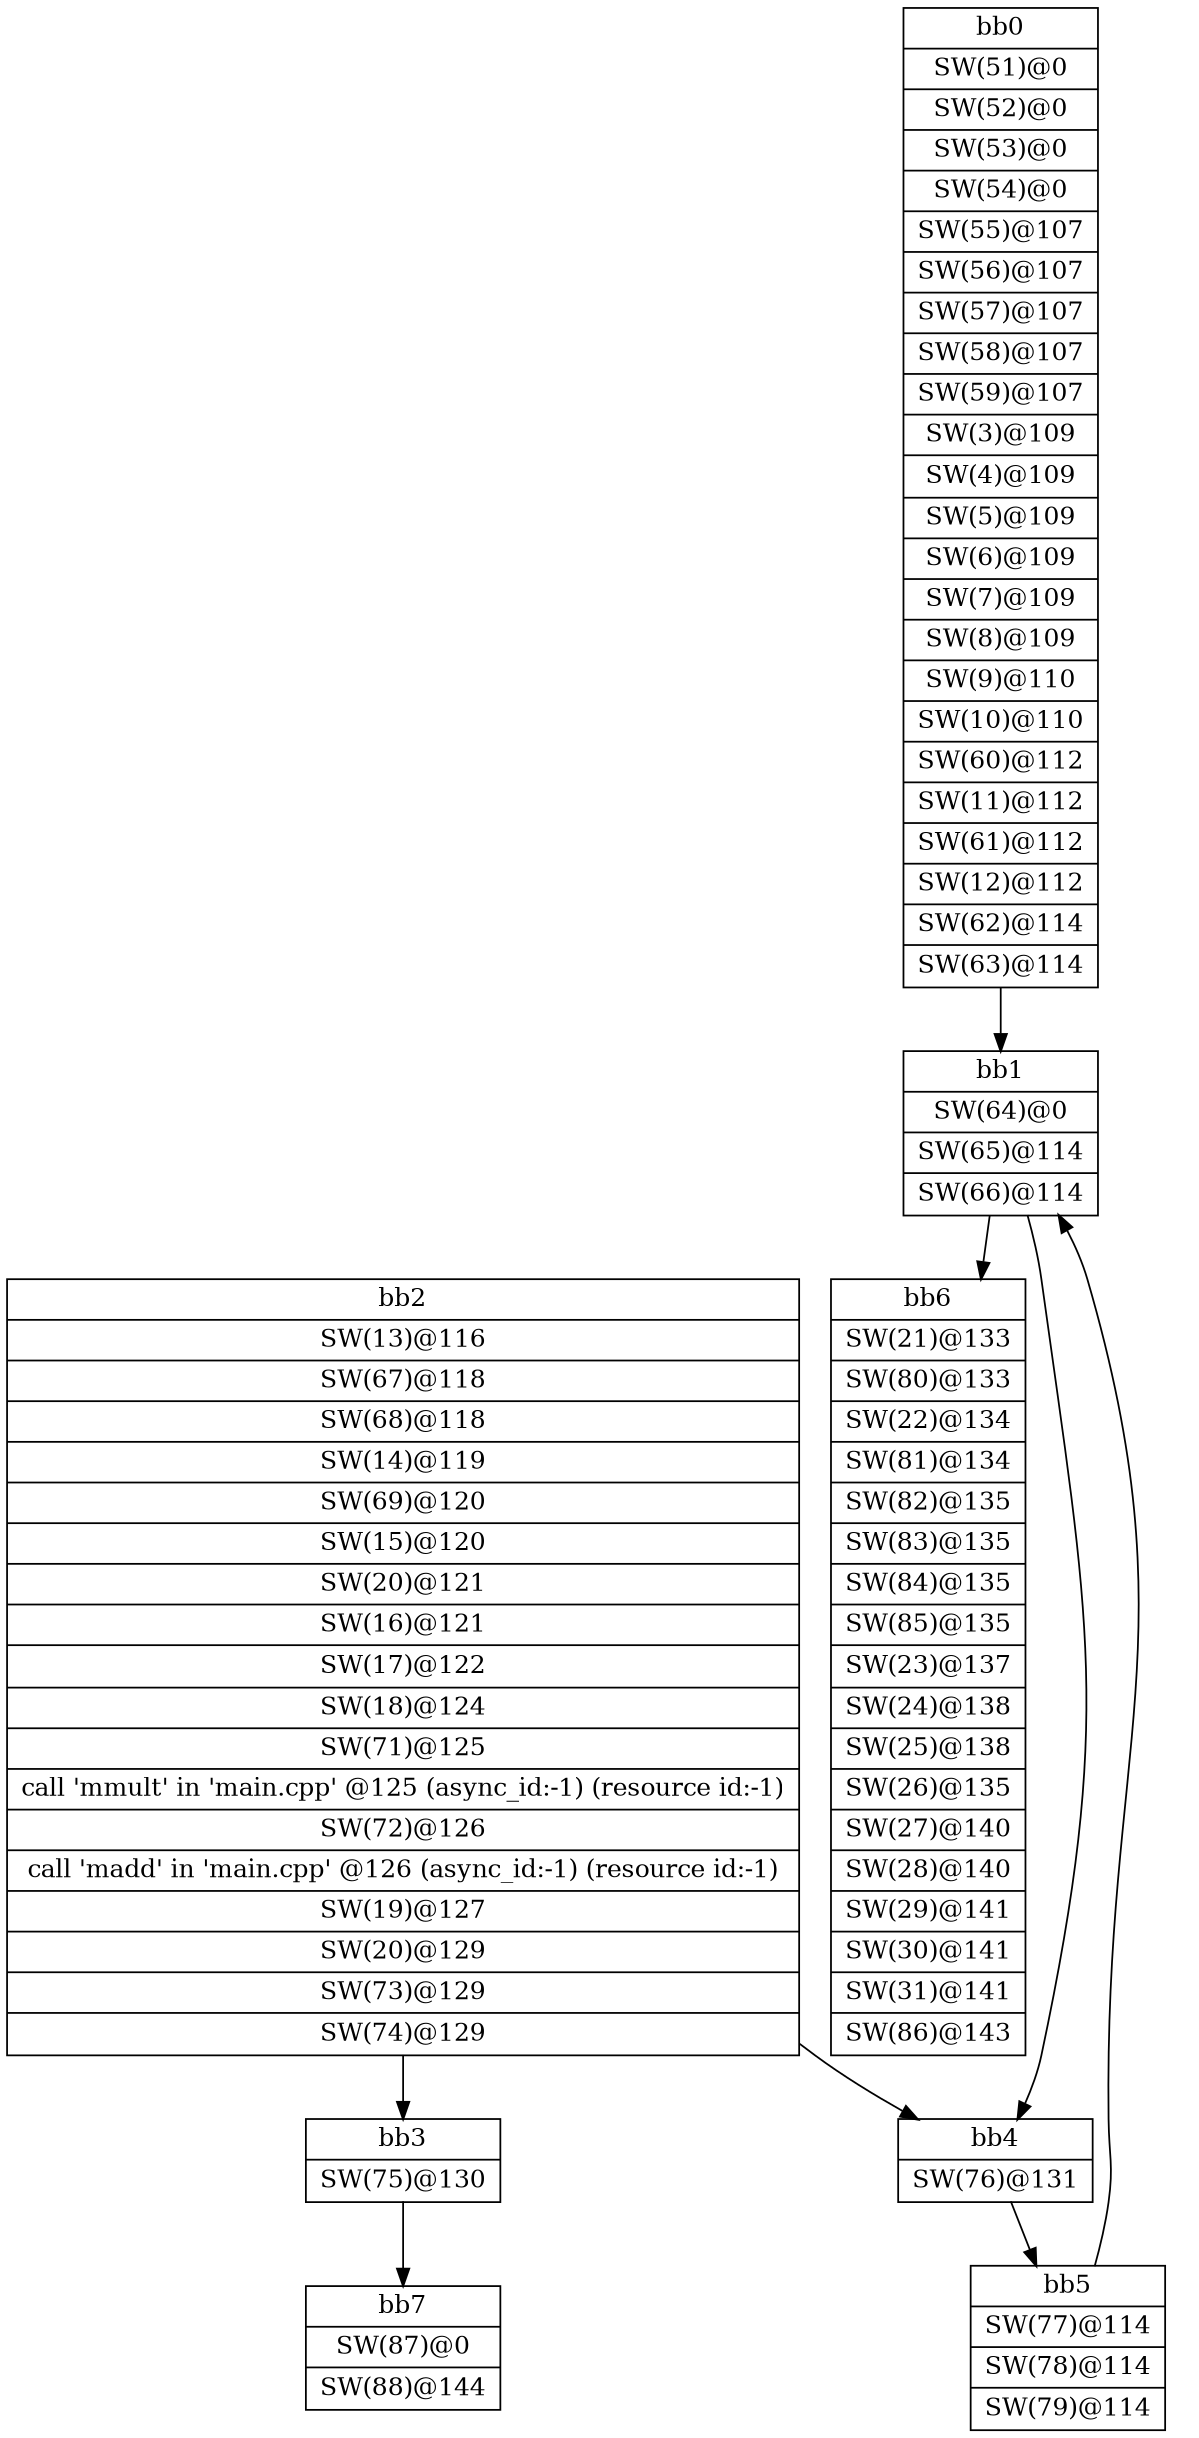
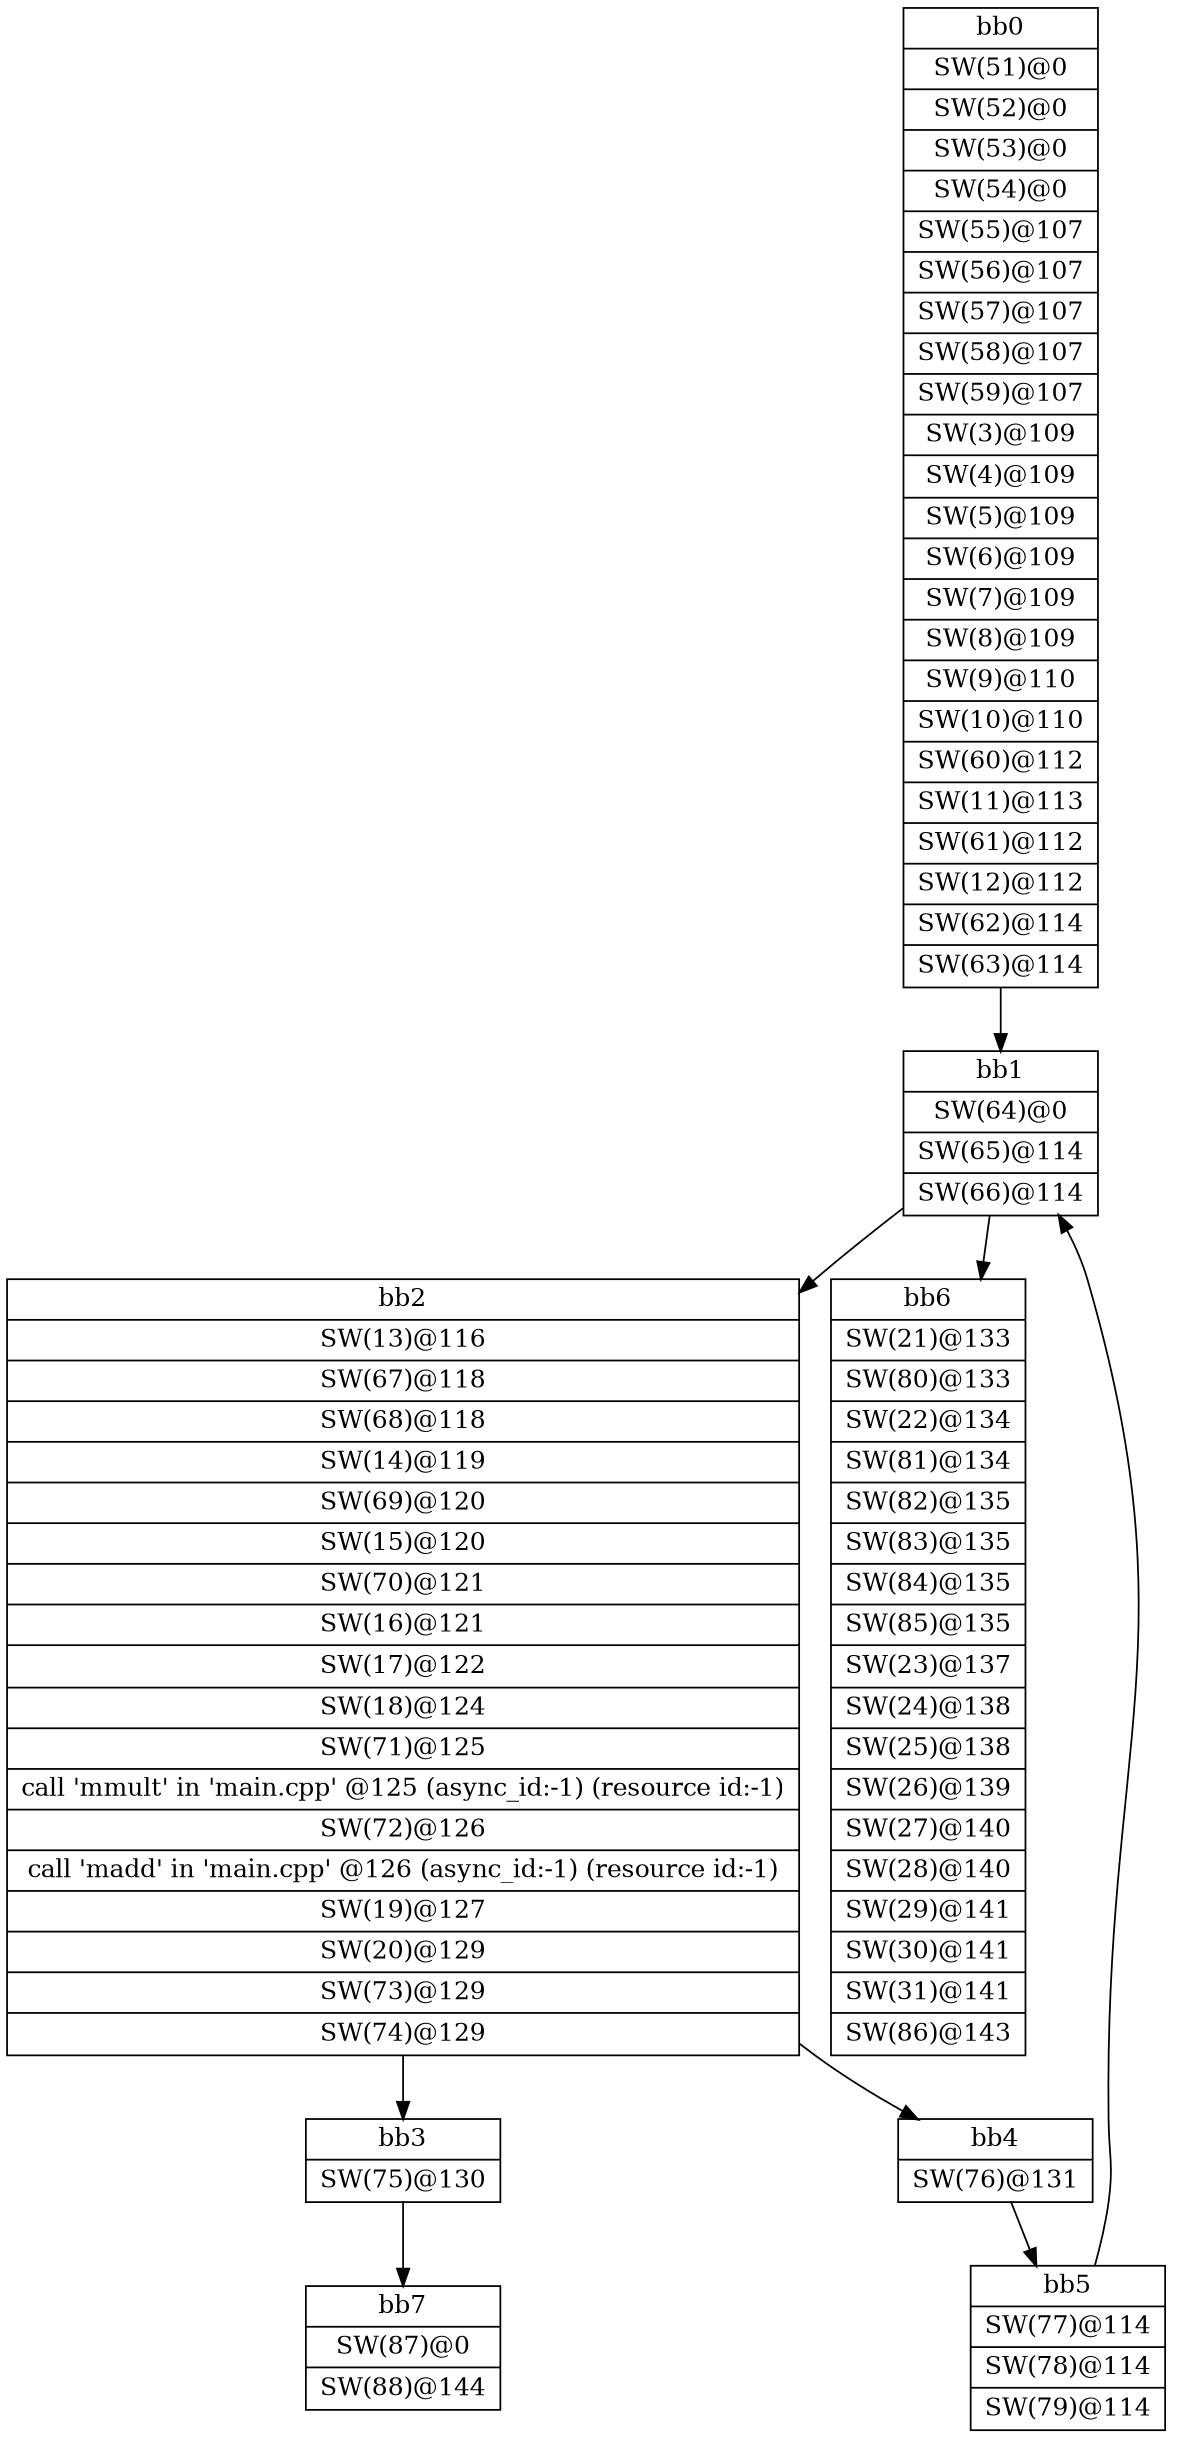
(1001, 802) -> (1001, 802)
(403, 1583) -> (403, 1583)
(1085, 1660) -> (858, 1244)
(928, 1788) -> (928, 1788)
